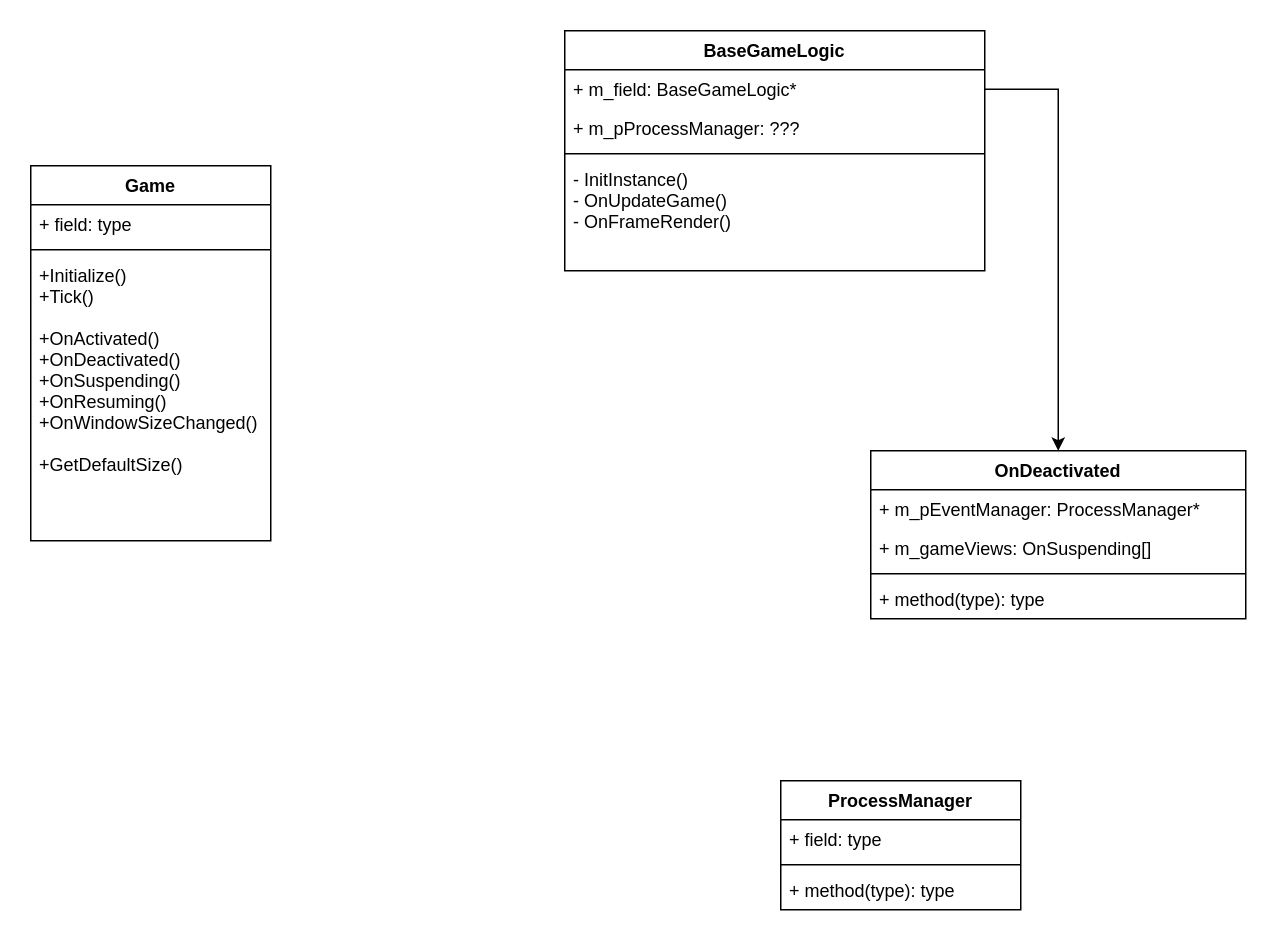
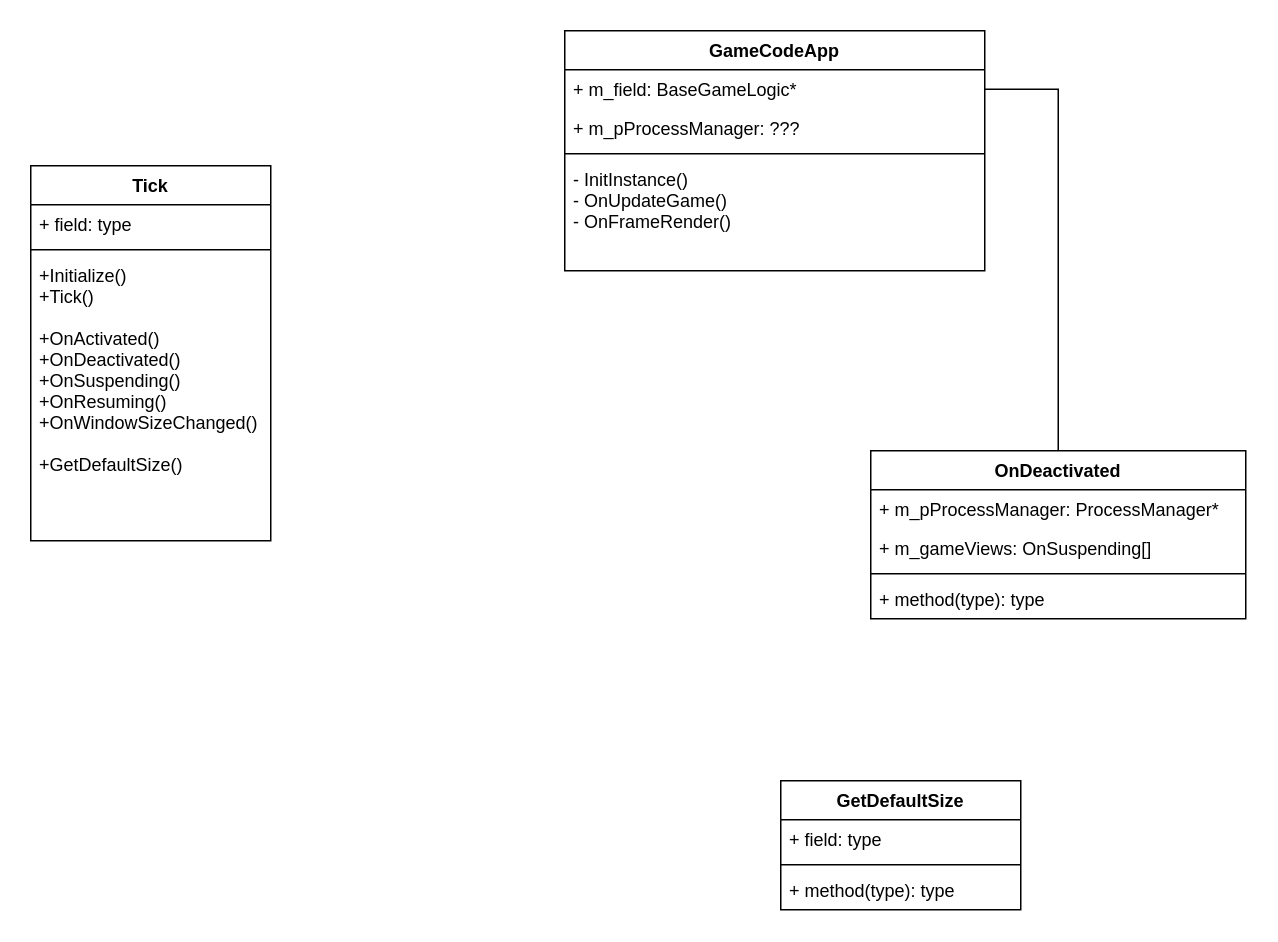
(774, 51) -> (774, 51)
(150, 186) -> (150, 186)
(1058, 439) -> (1058, 443)
(1043, 510) -> (1053, 510)
(900, 801) -> (900, 801)
